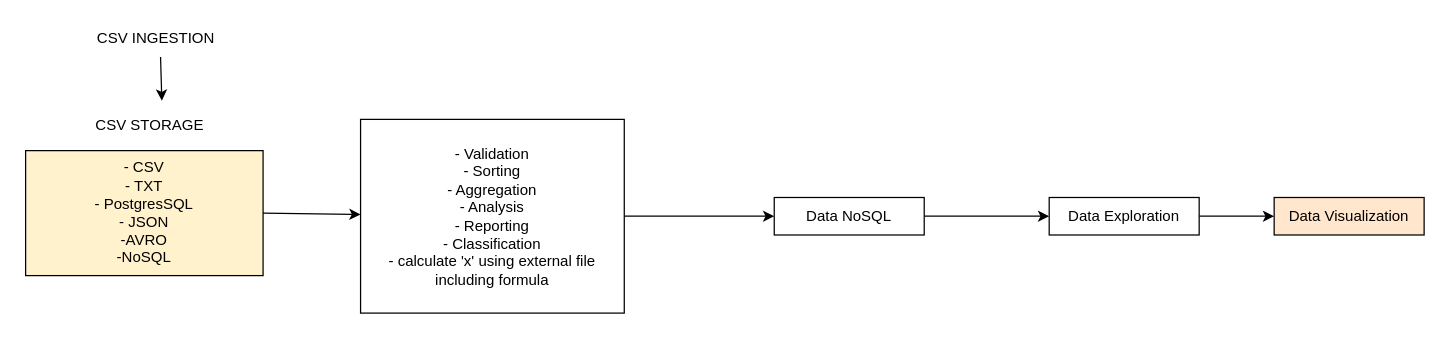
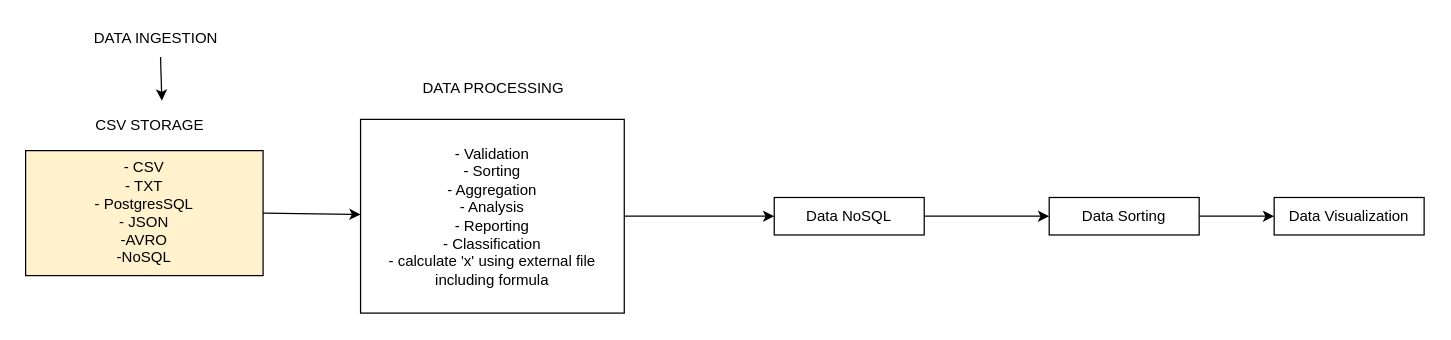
(156, 38) -> (156, 38)
none -> (493, 88)
(1349, 216) -> (1349, 216)
(1124, 217) -> (1124, 217)
